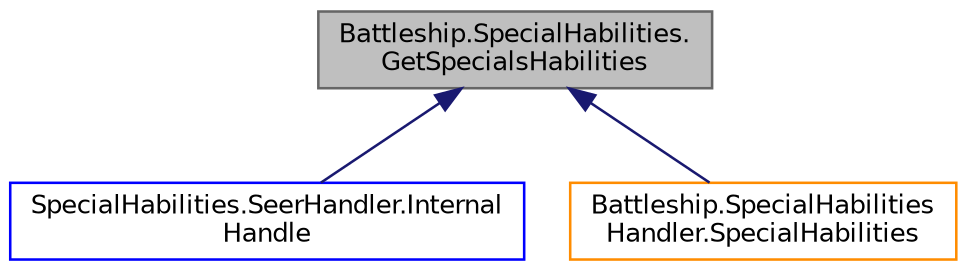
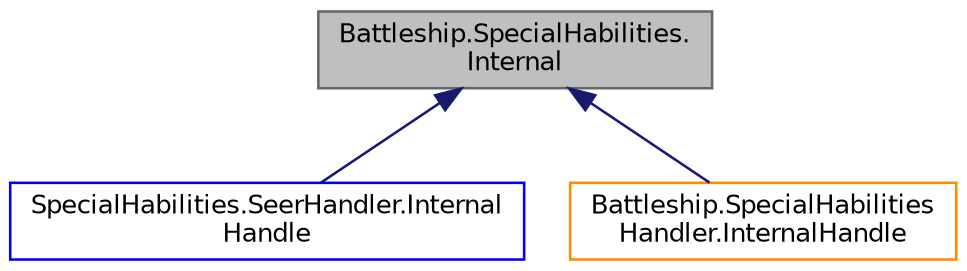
(515, 50) -> (515, 50)
(763, 221) -> (763, 221)
